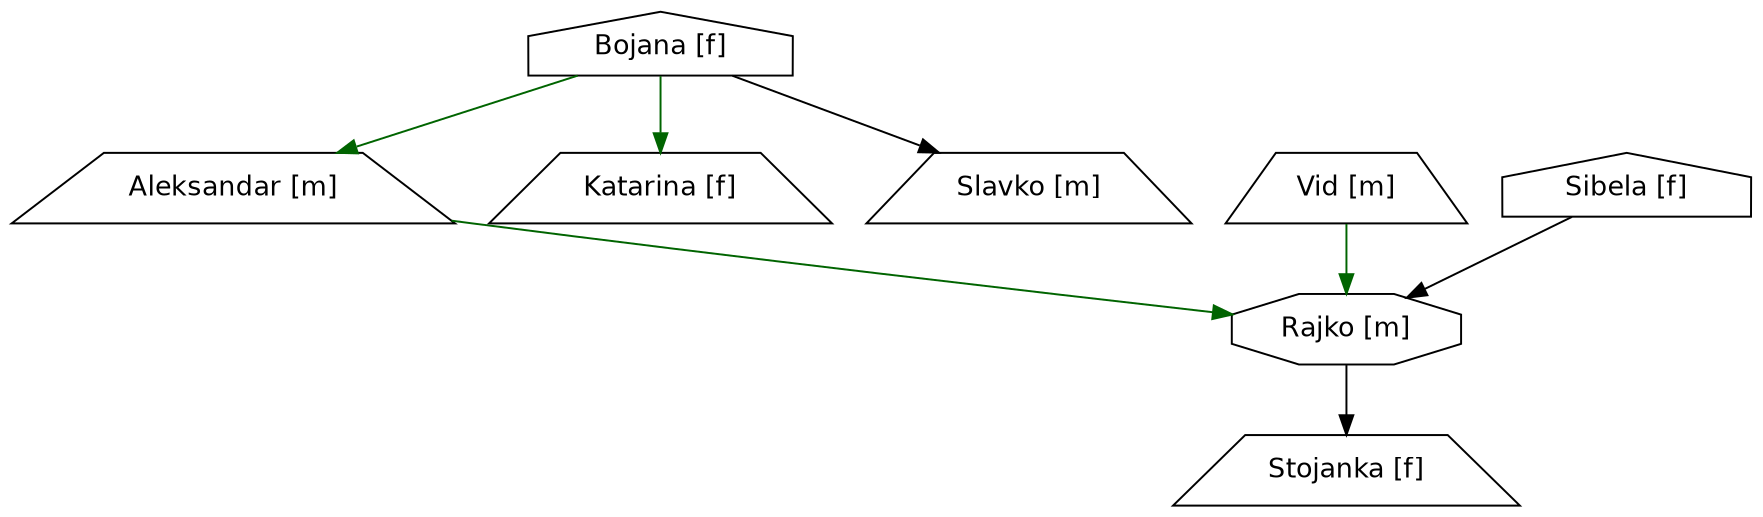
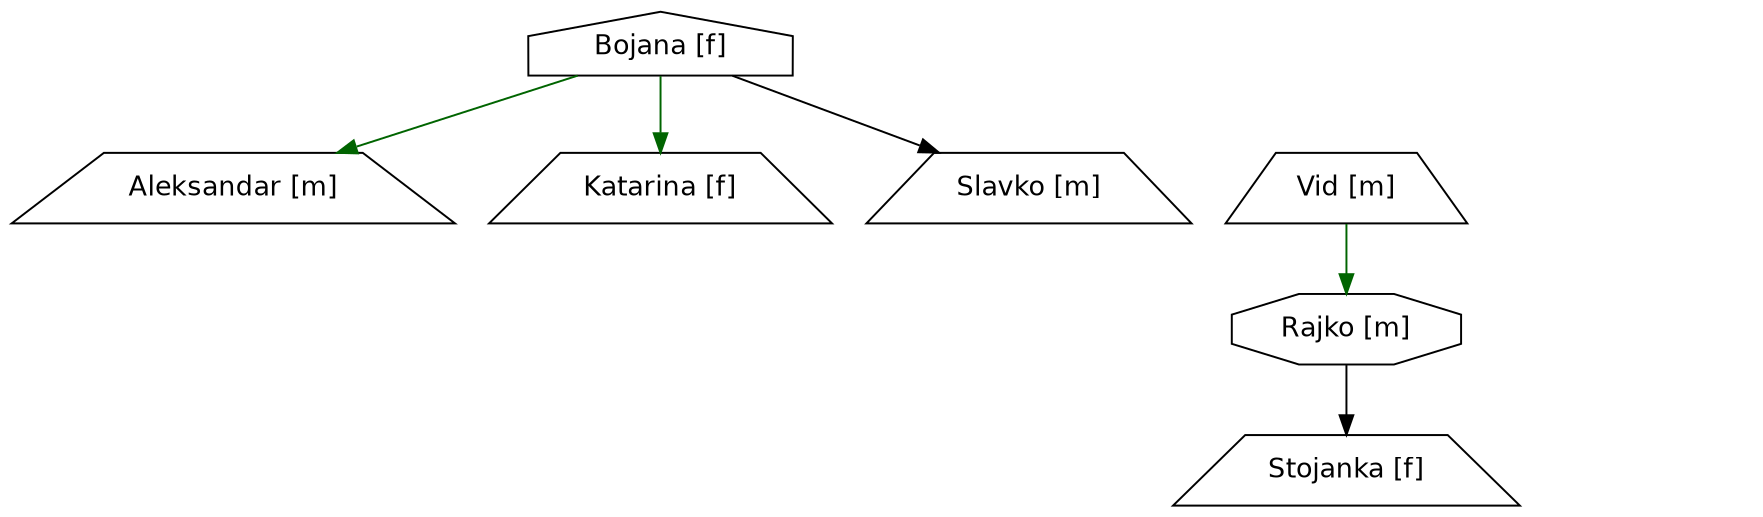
(1627, 188) -> none
(832, 268) -> none
